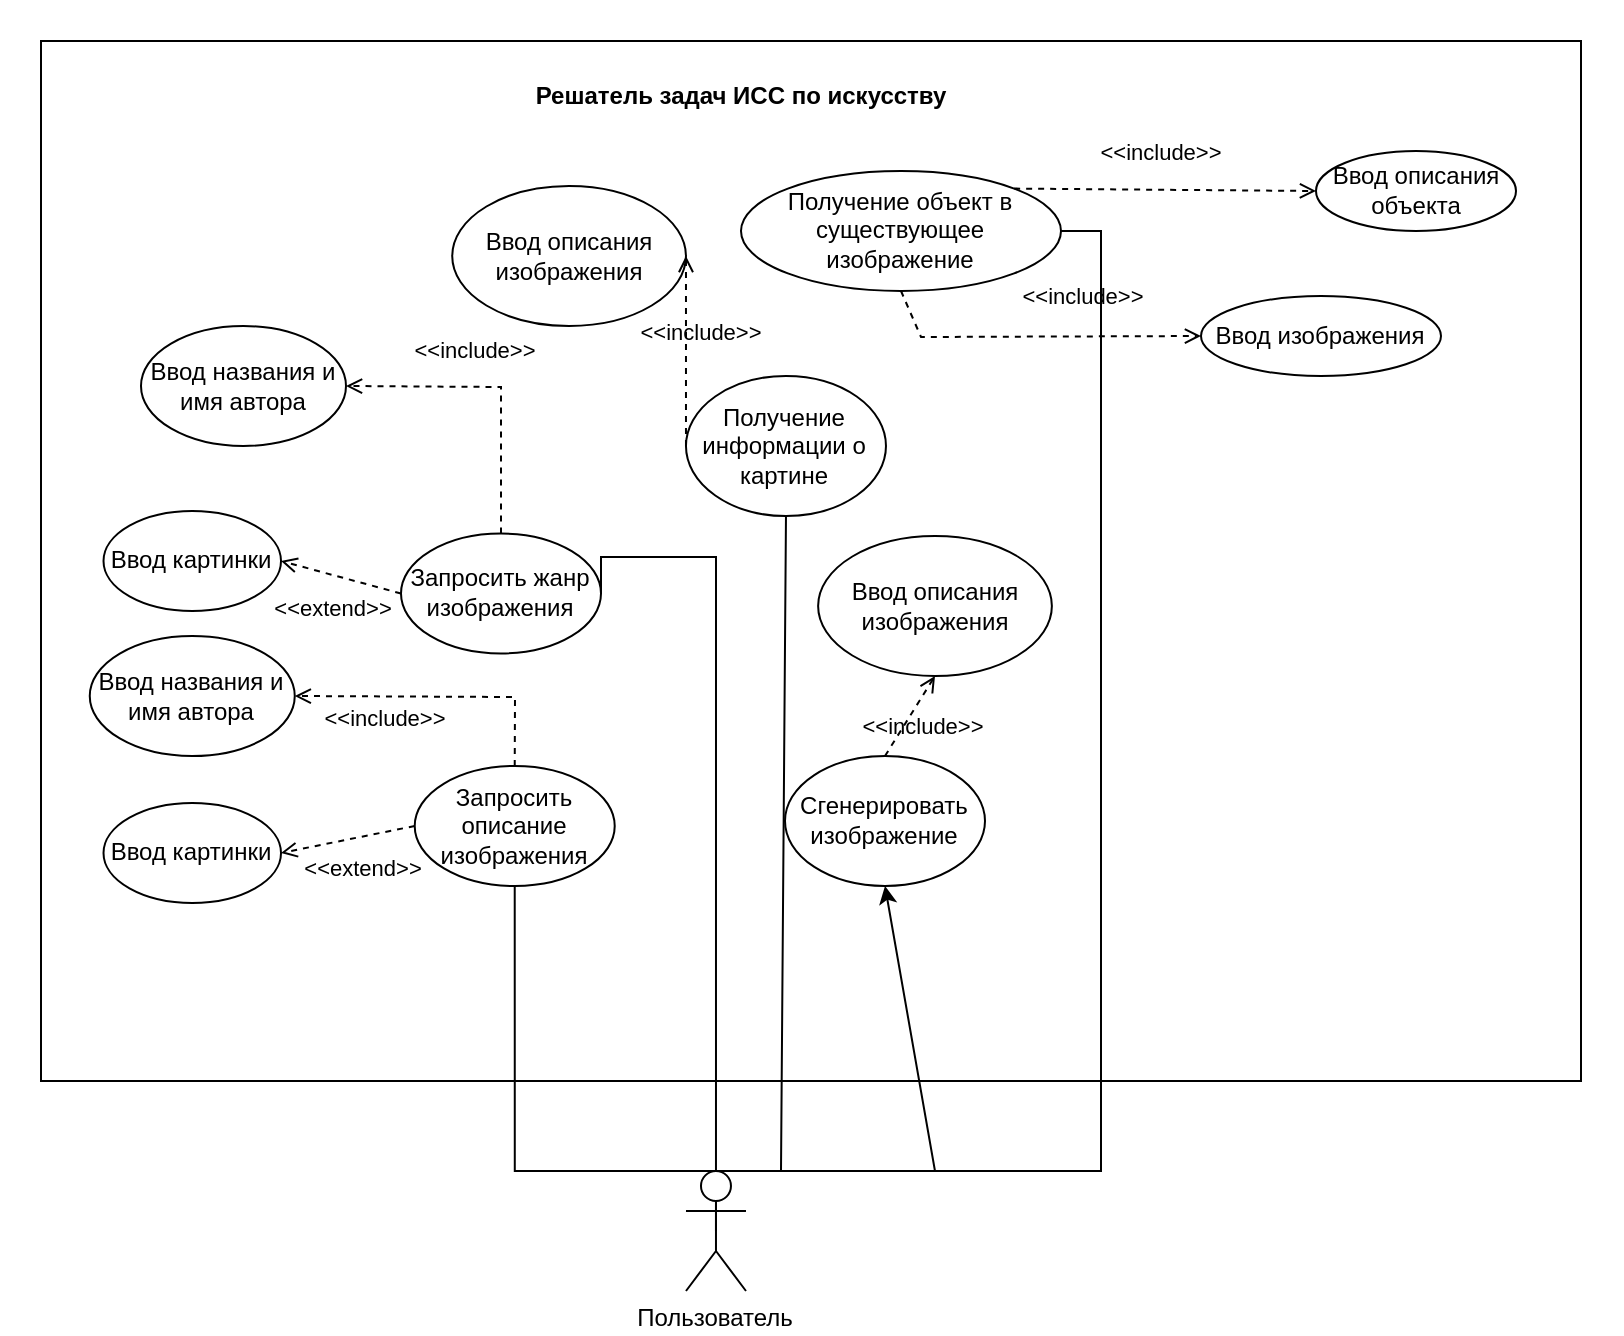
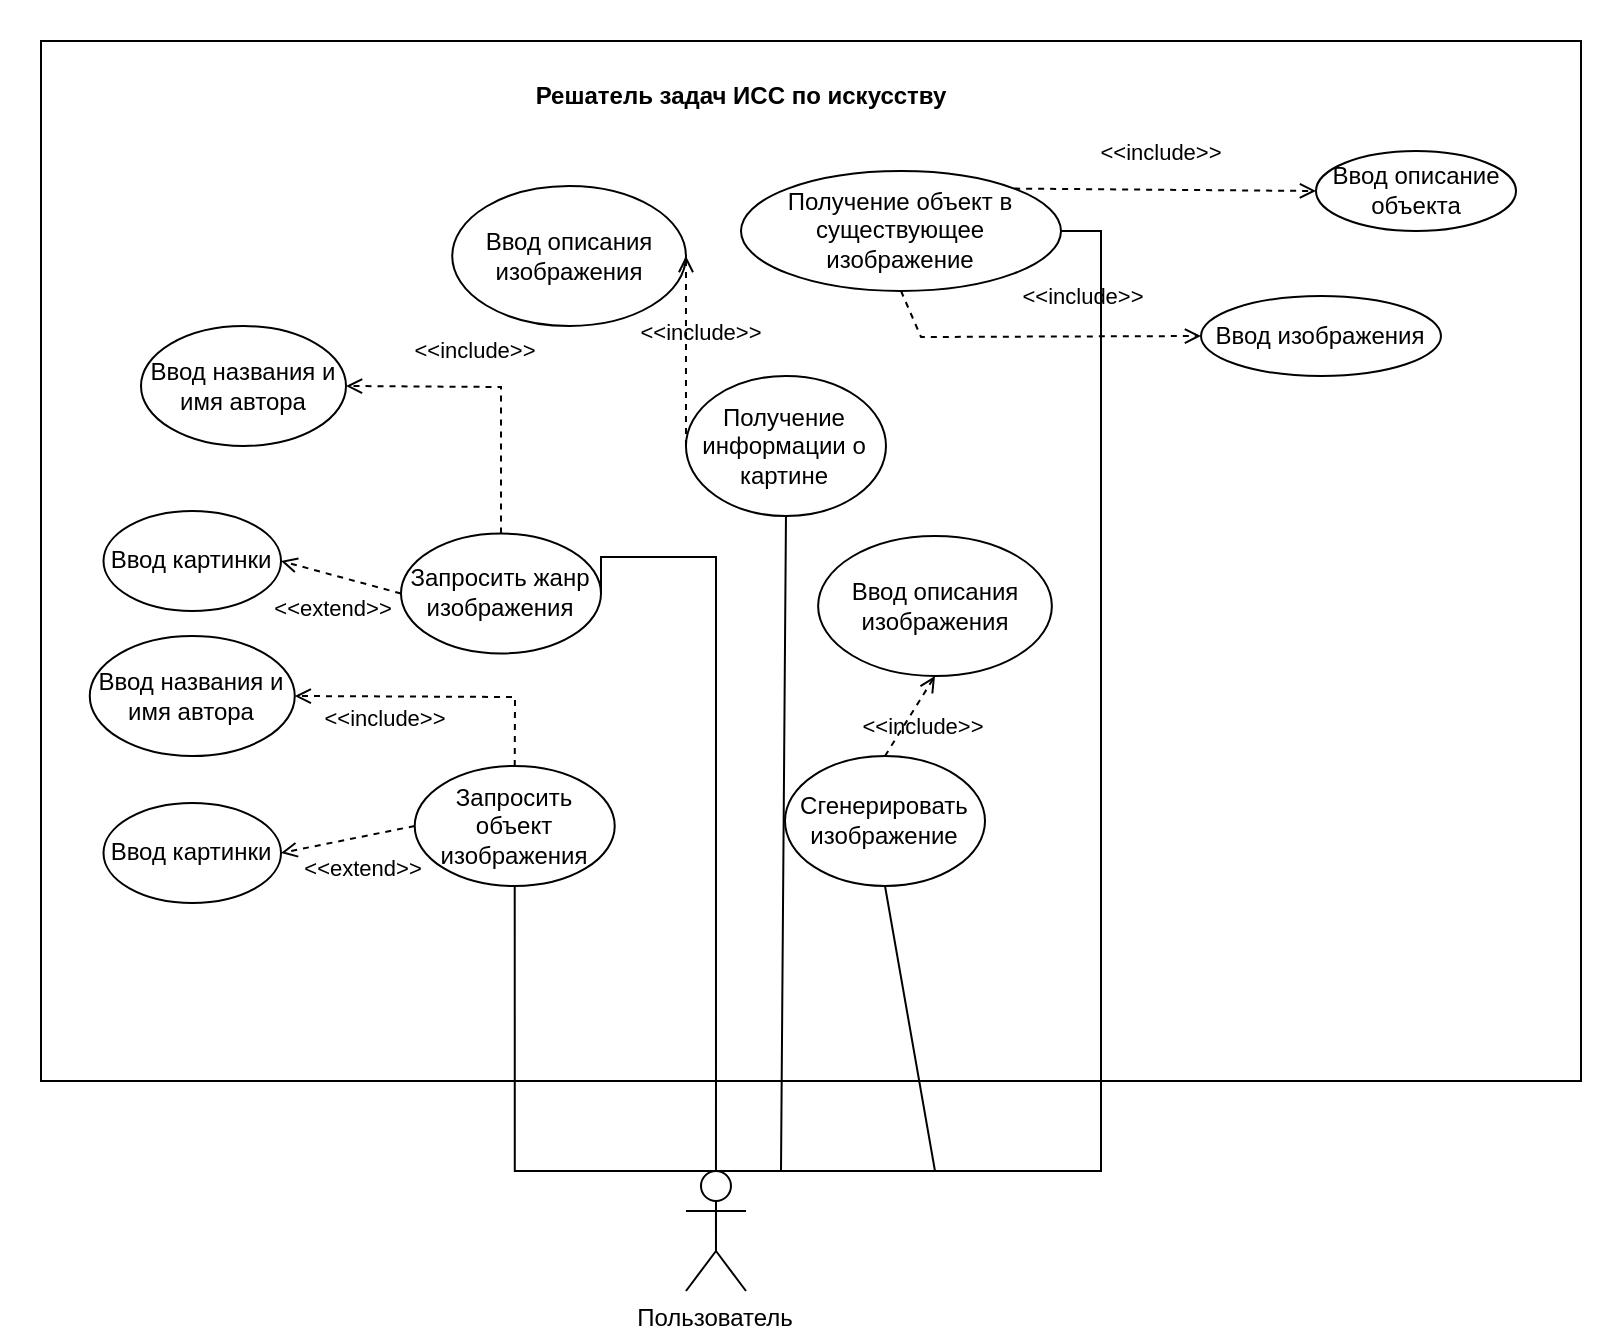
(1417, 191) -> (1417, 191)
(515, 827) -> (515, 827)
(888, 901) -> (887, 895)
